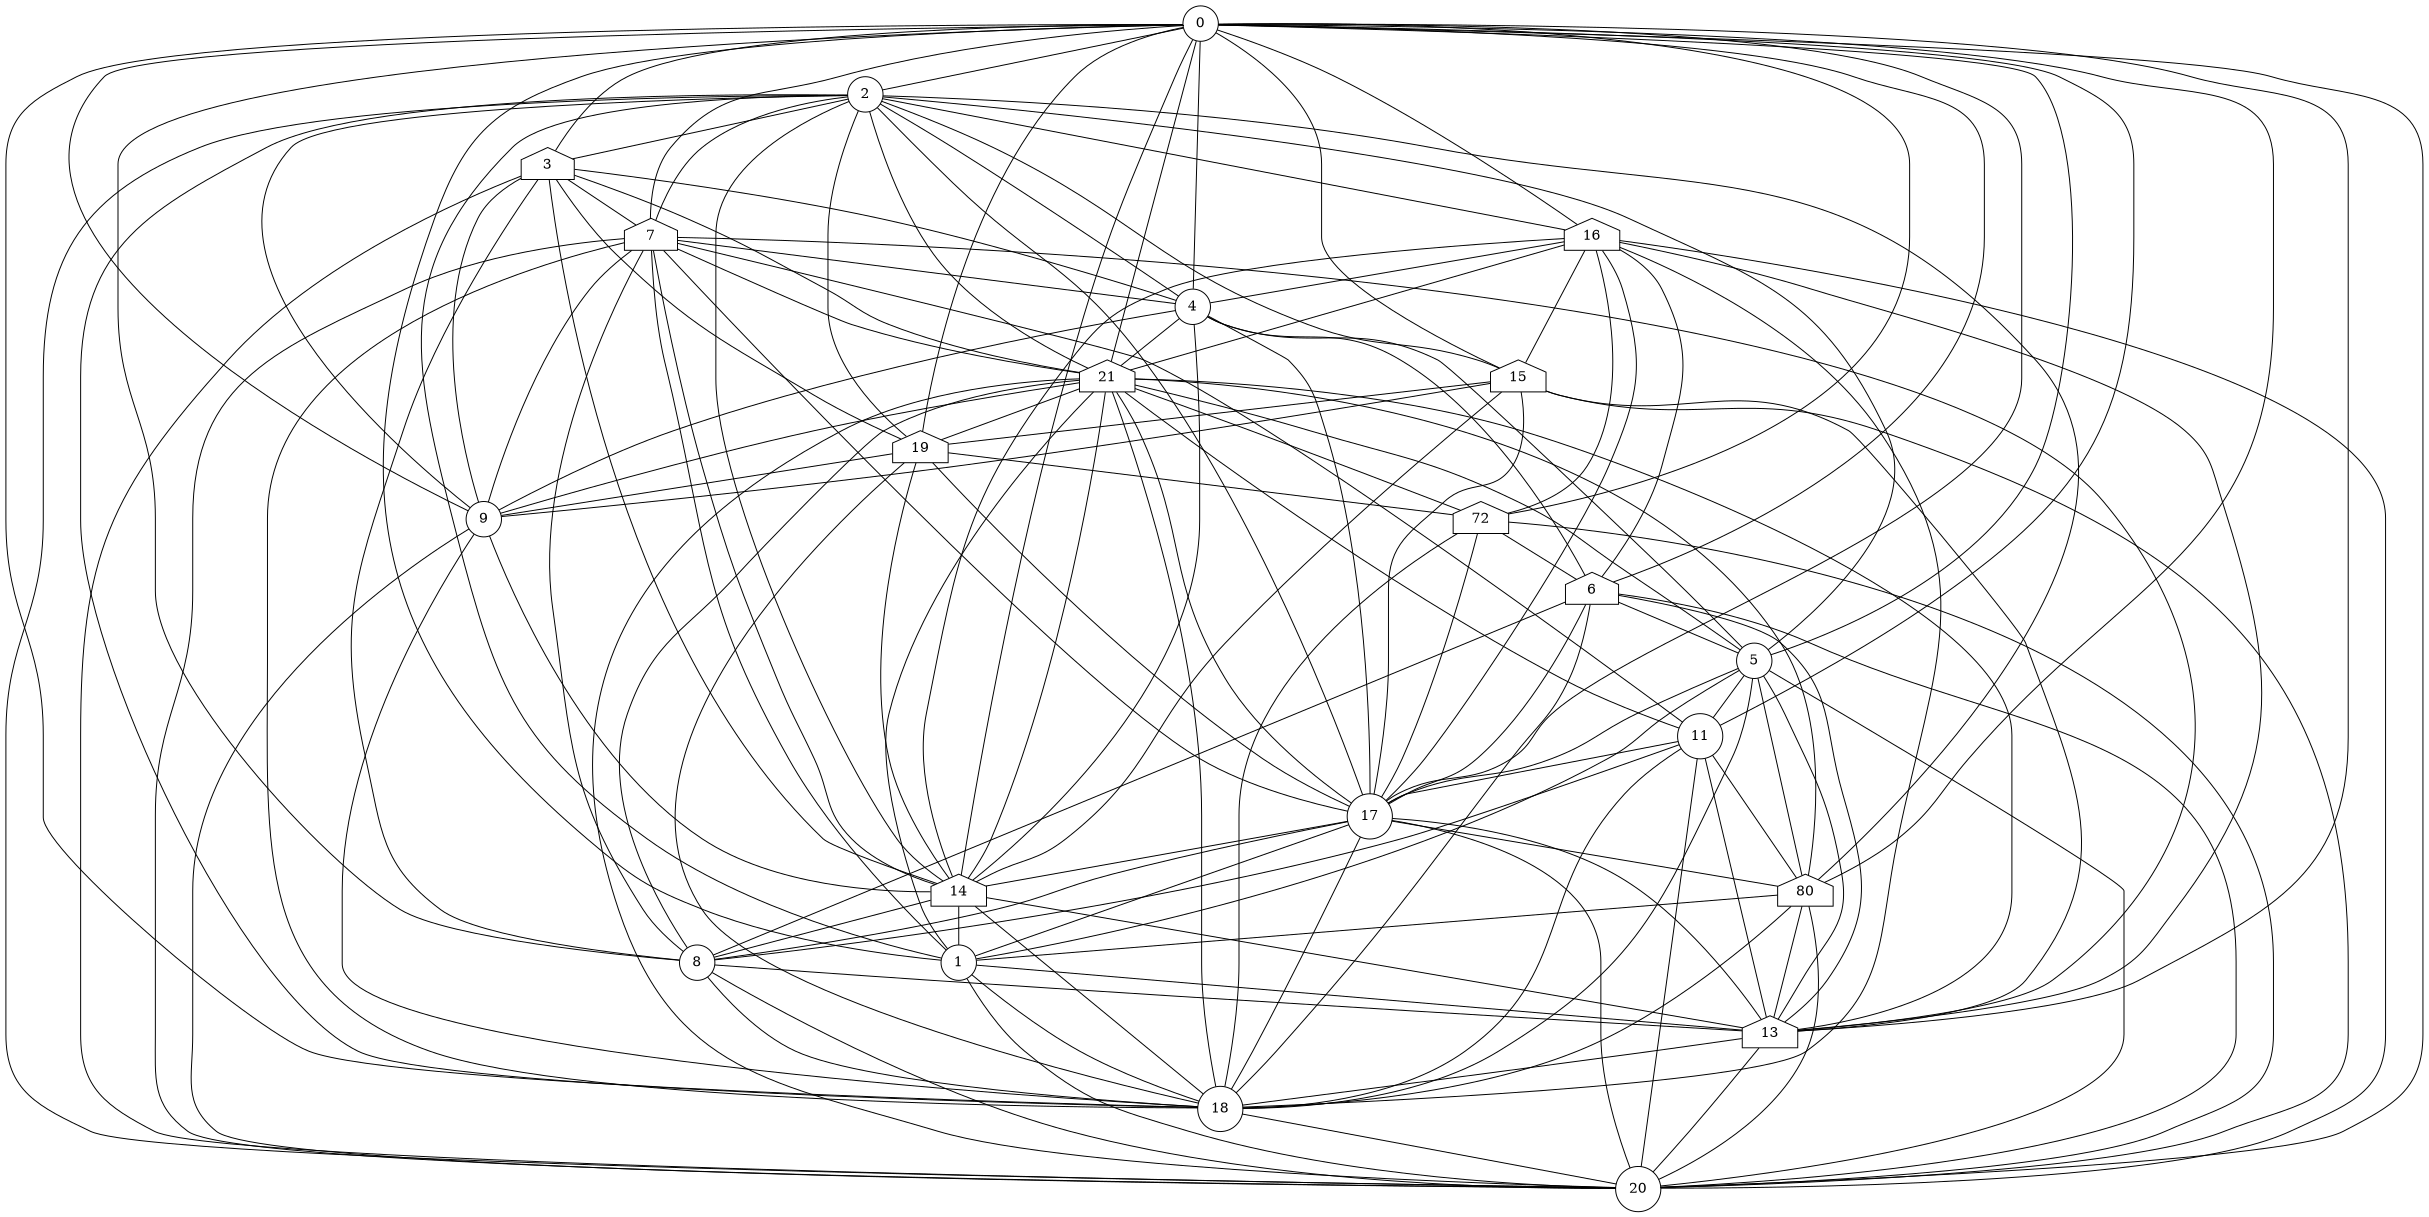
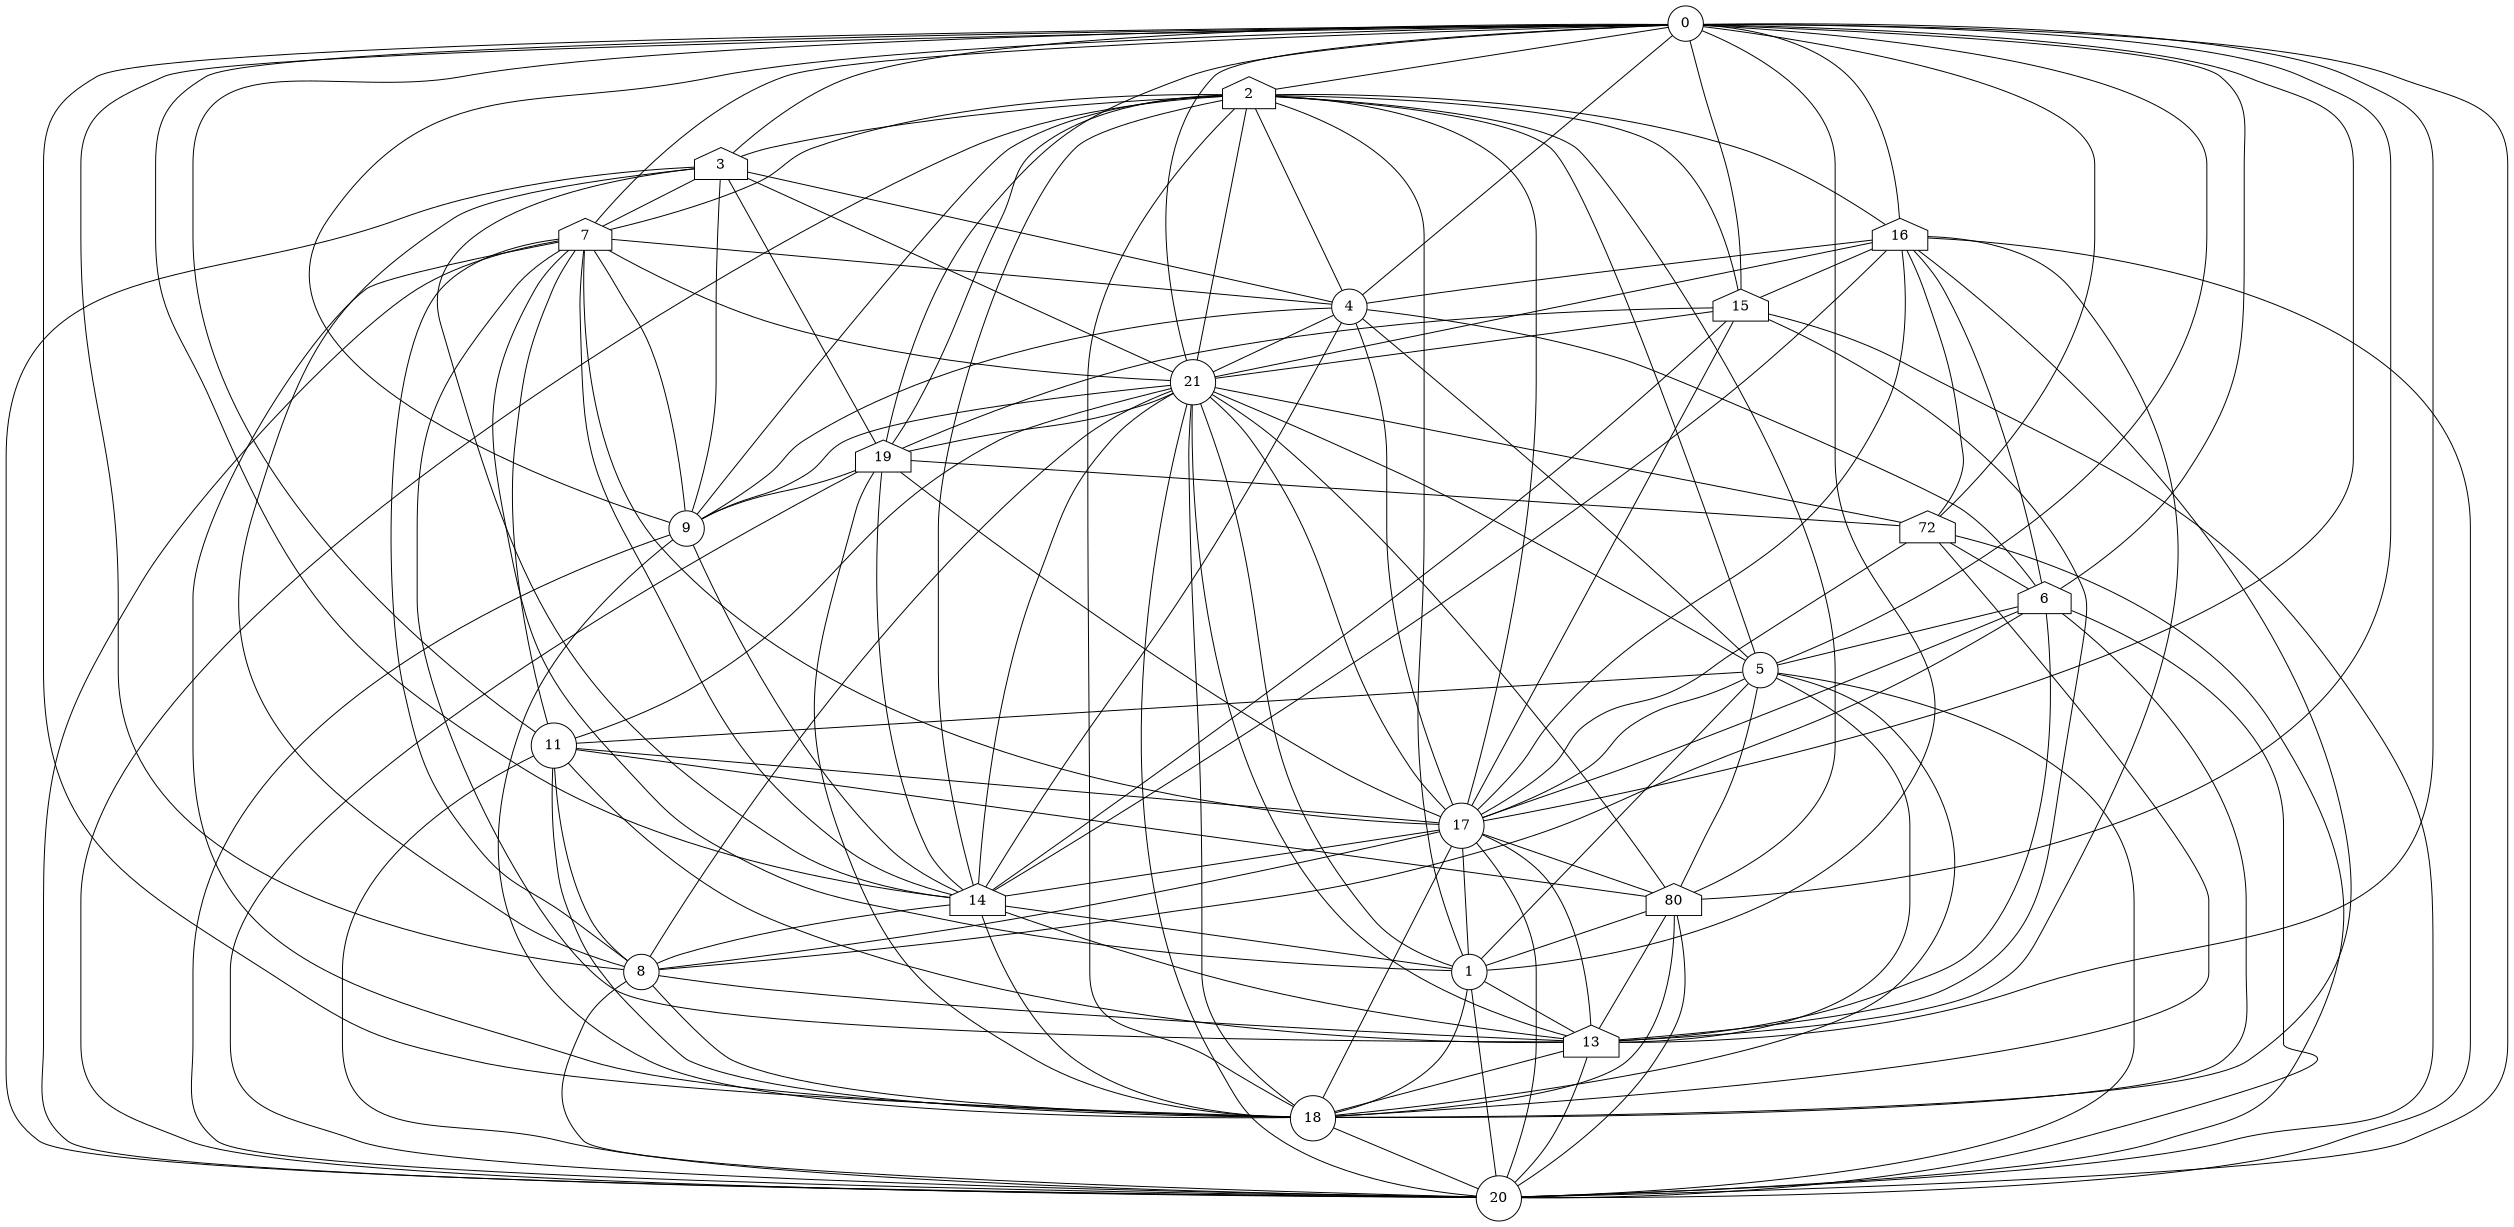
(865, 94) -> (1249, 94)
(1107, 378) -> (1193, 382)
(973, 464) -> (1464, 345)
none -> (385, 1146)
